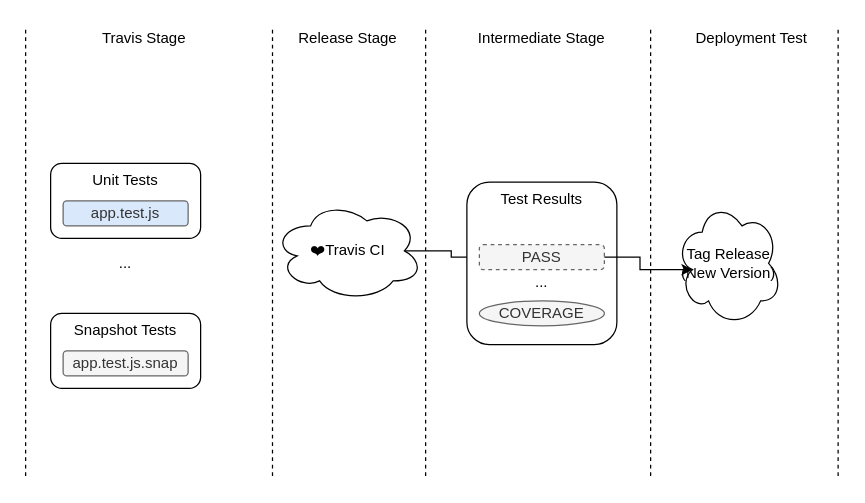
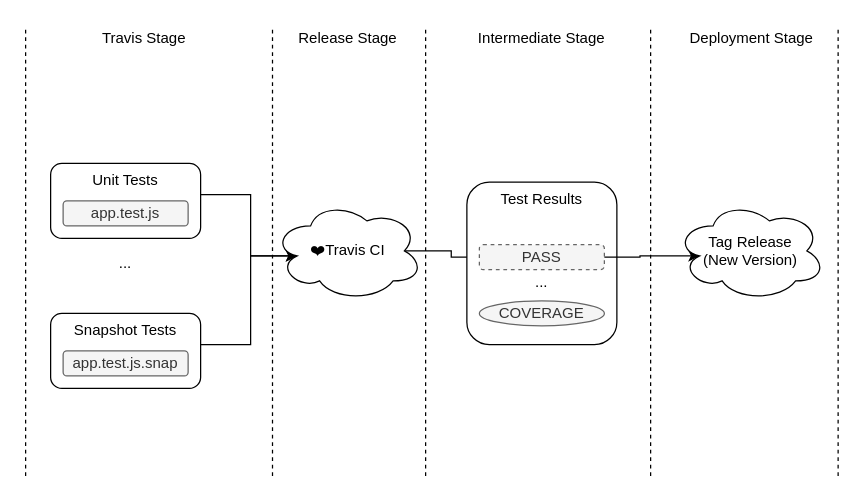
(752, 38) -> (752, 38)
none -> (251, 198)
(126, 213) -> (126, 213)
(729, 263) -> (751, 251)
none -> (251, 326)
